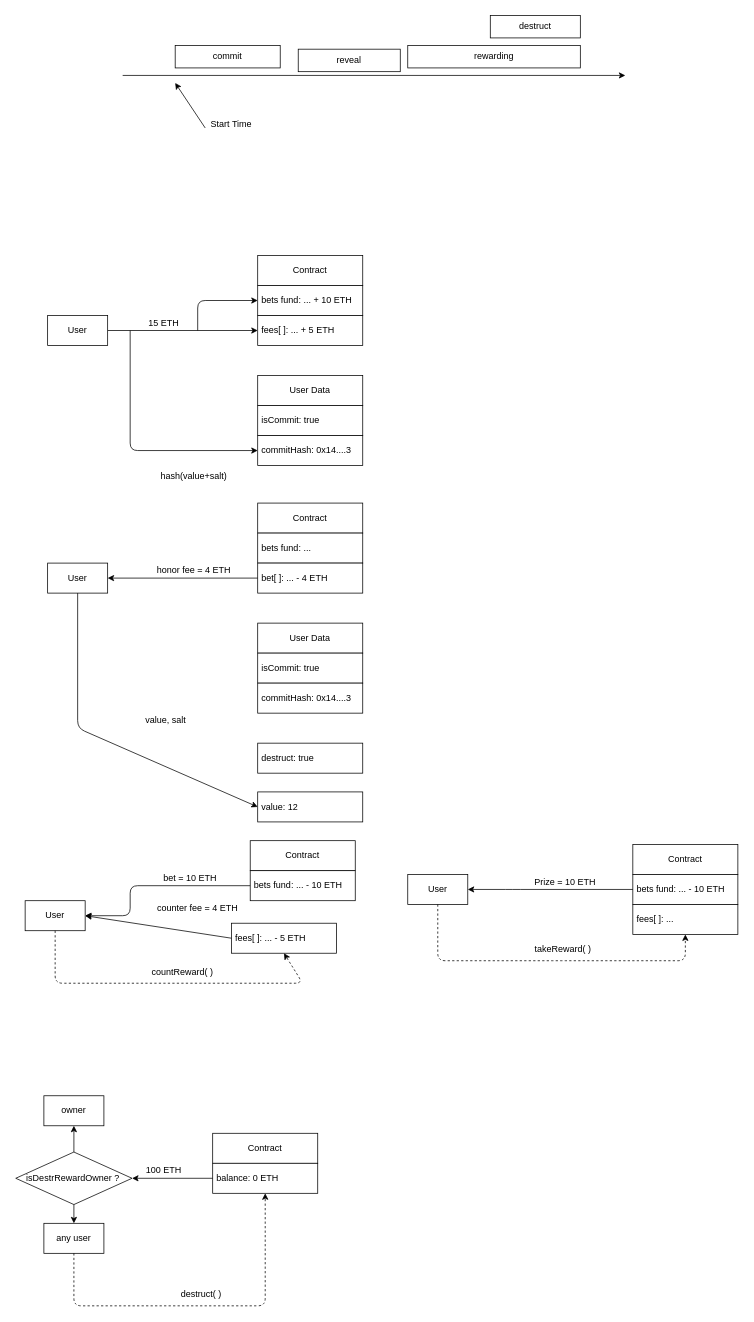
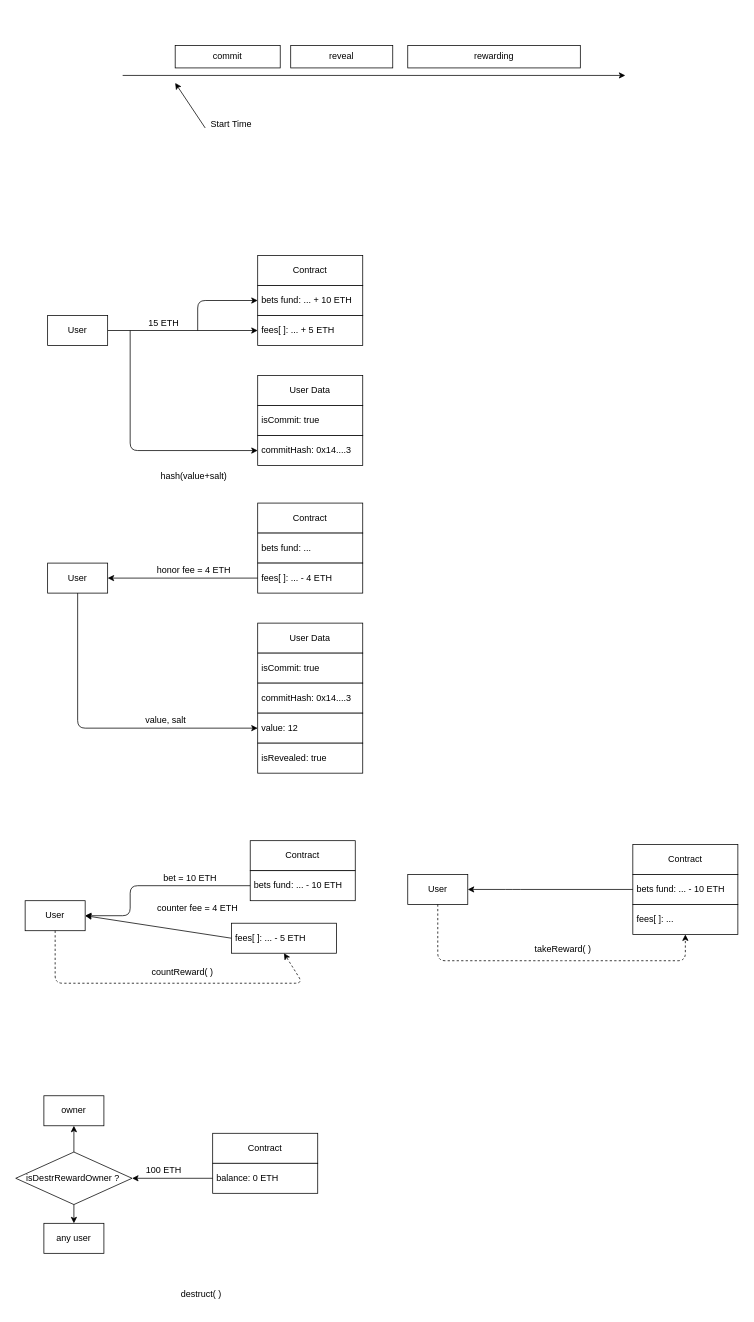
(535, 27) -> none
(349, 60) -> (342, 57)
(296, 578) -> (299, 578)
(292, 758) -> (295, 758)
(310, 807) -> (310, 728)
(565, 882) -> none
(167, 1305) -> none
